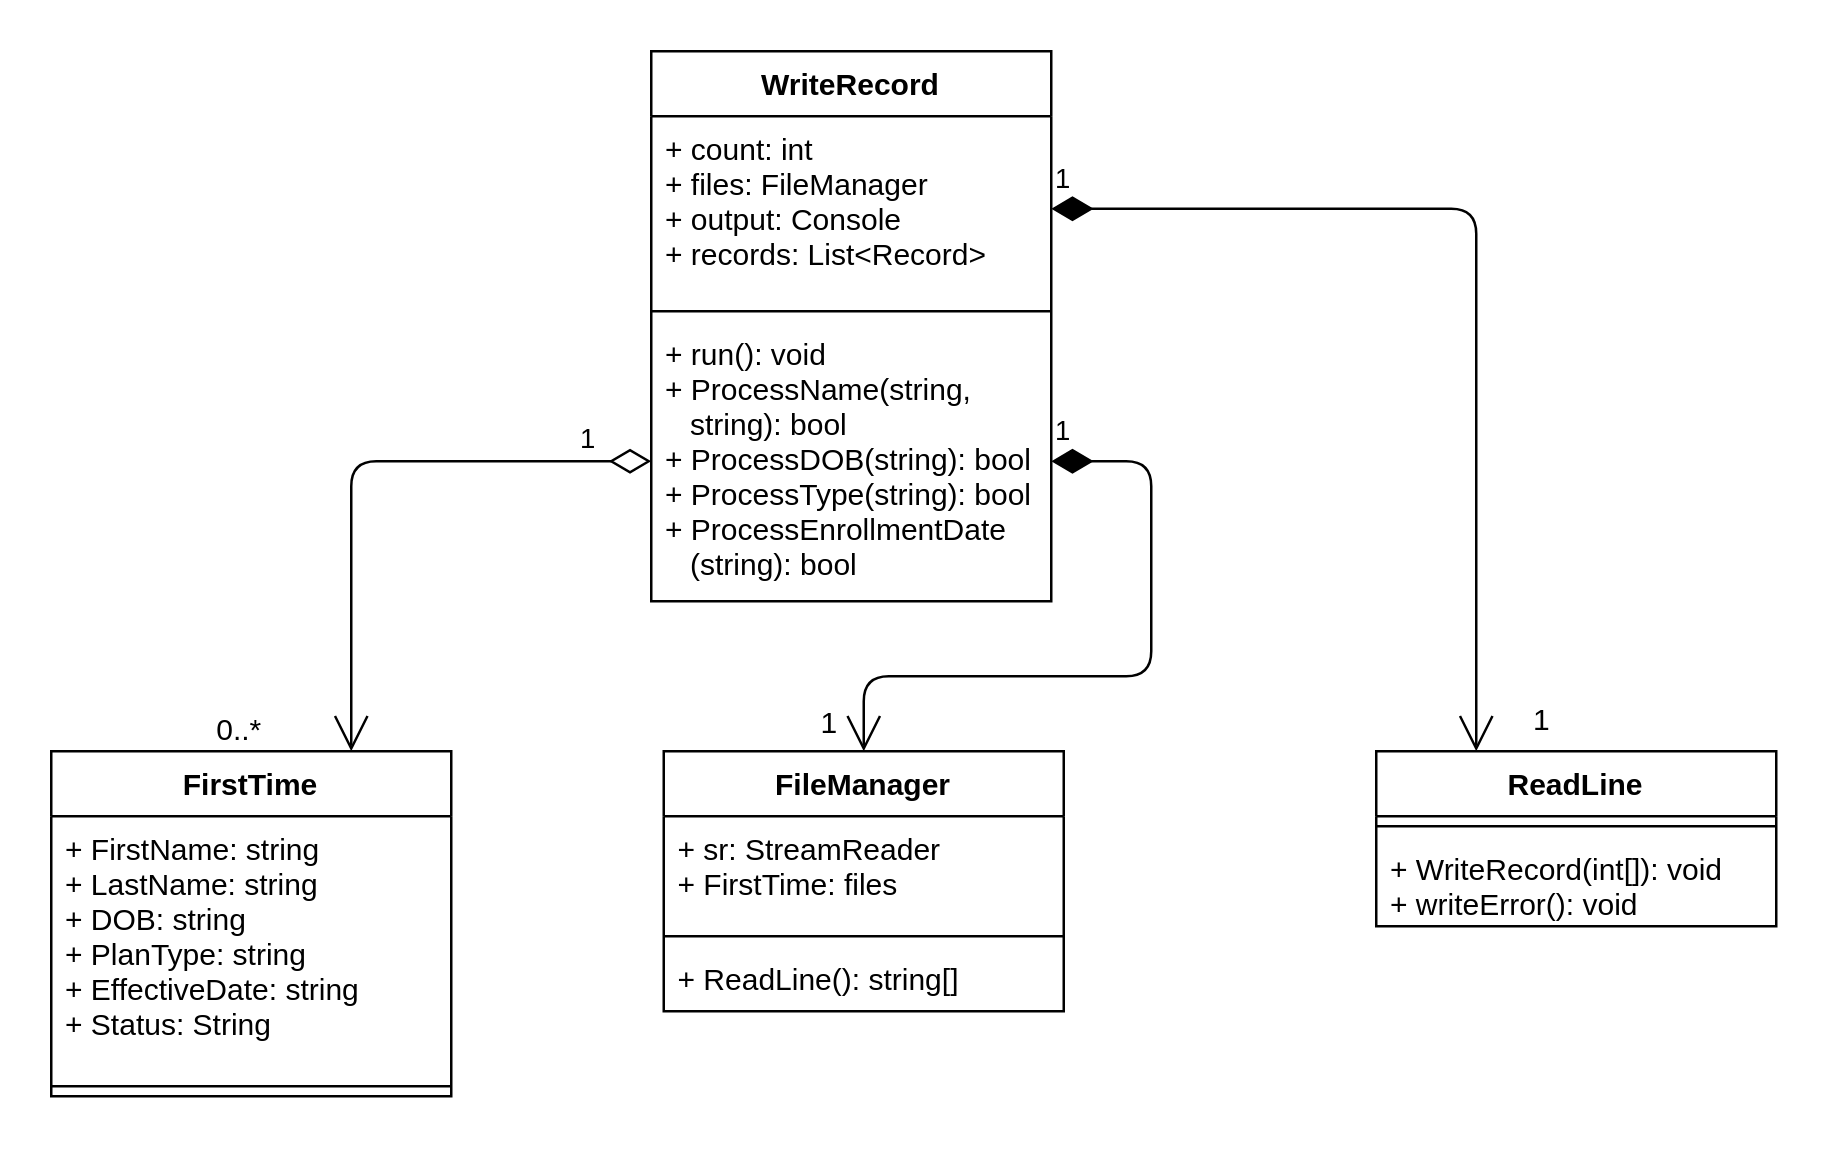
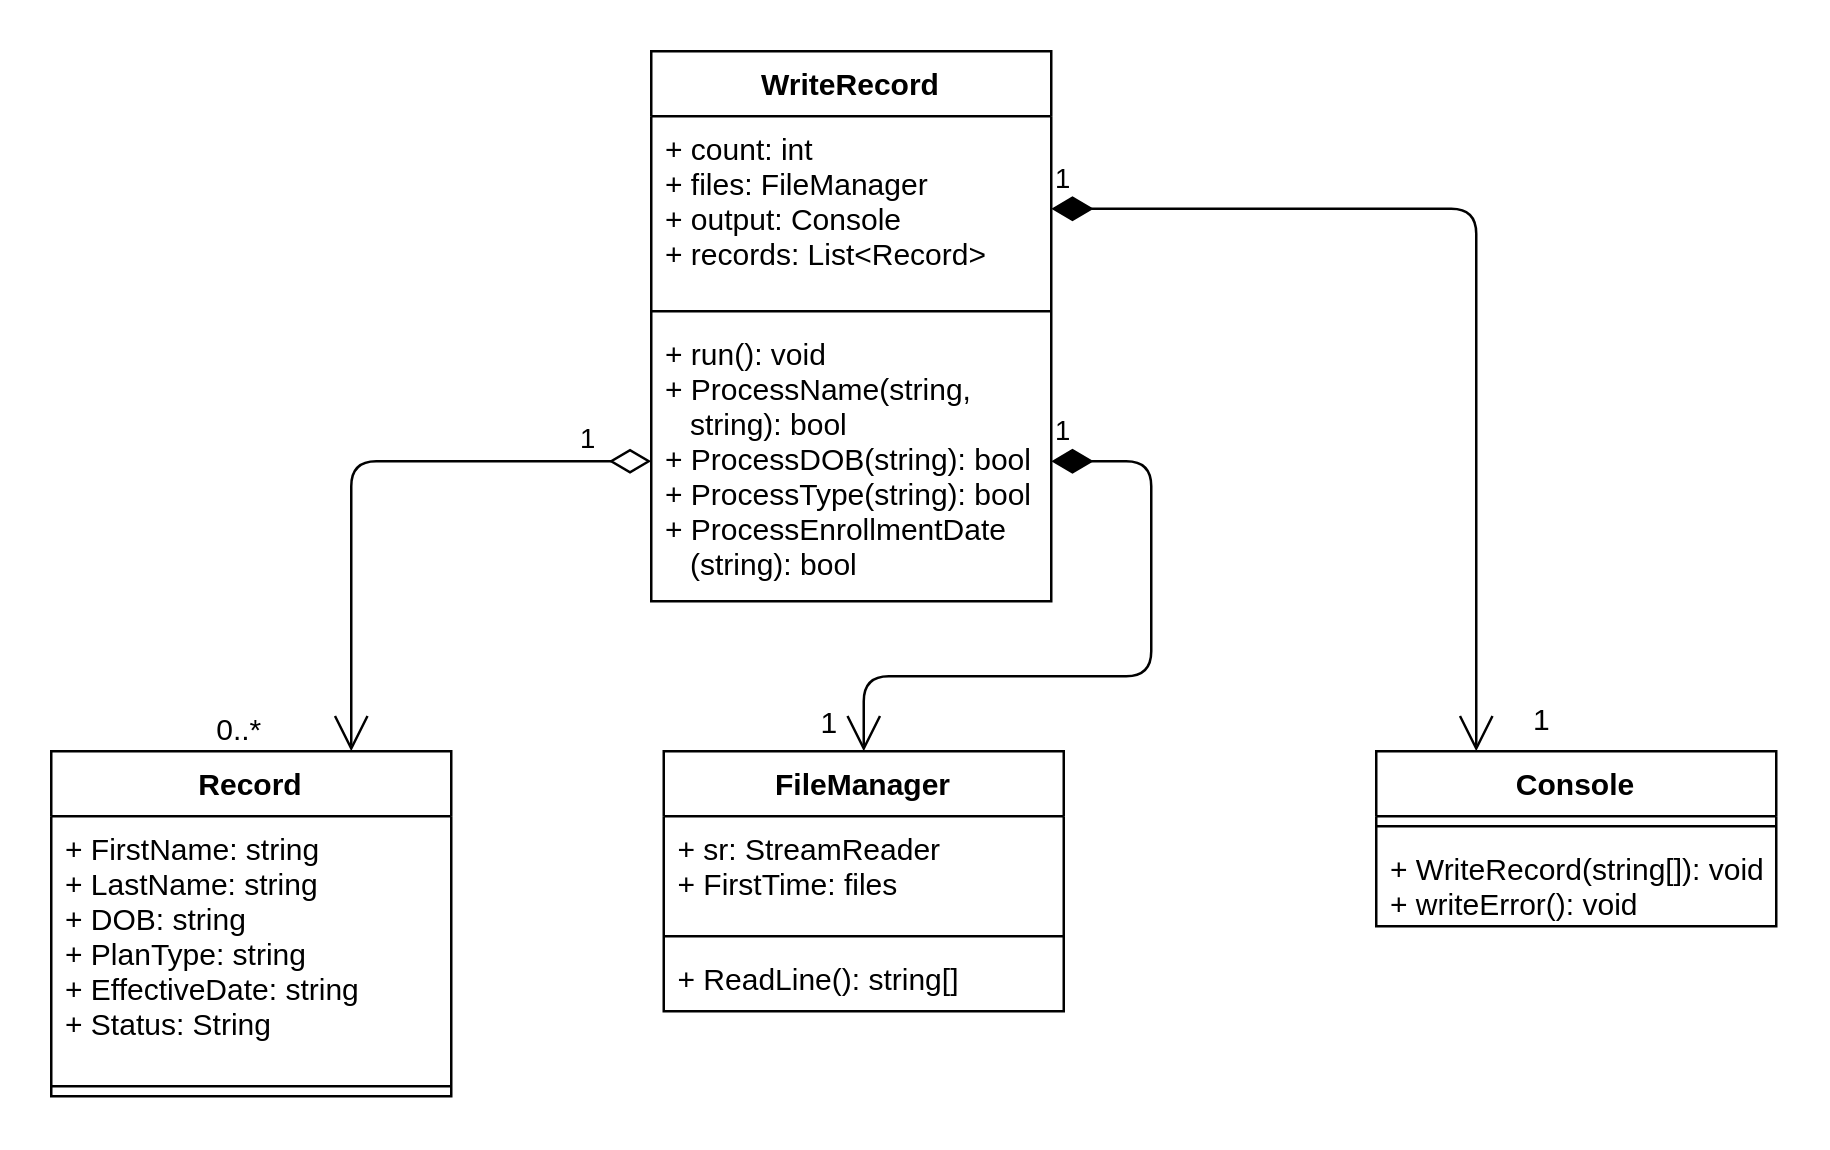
(250, 785) -> (250, 785)
(1575, 785) -> (1575, 785)
(1585, 870) -> (1610, 870)
